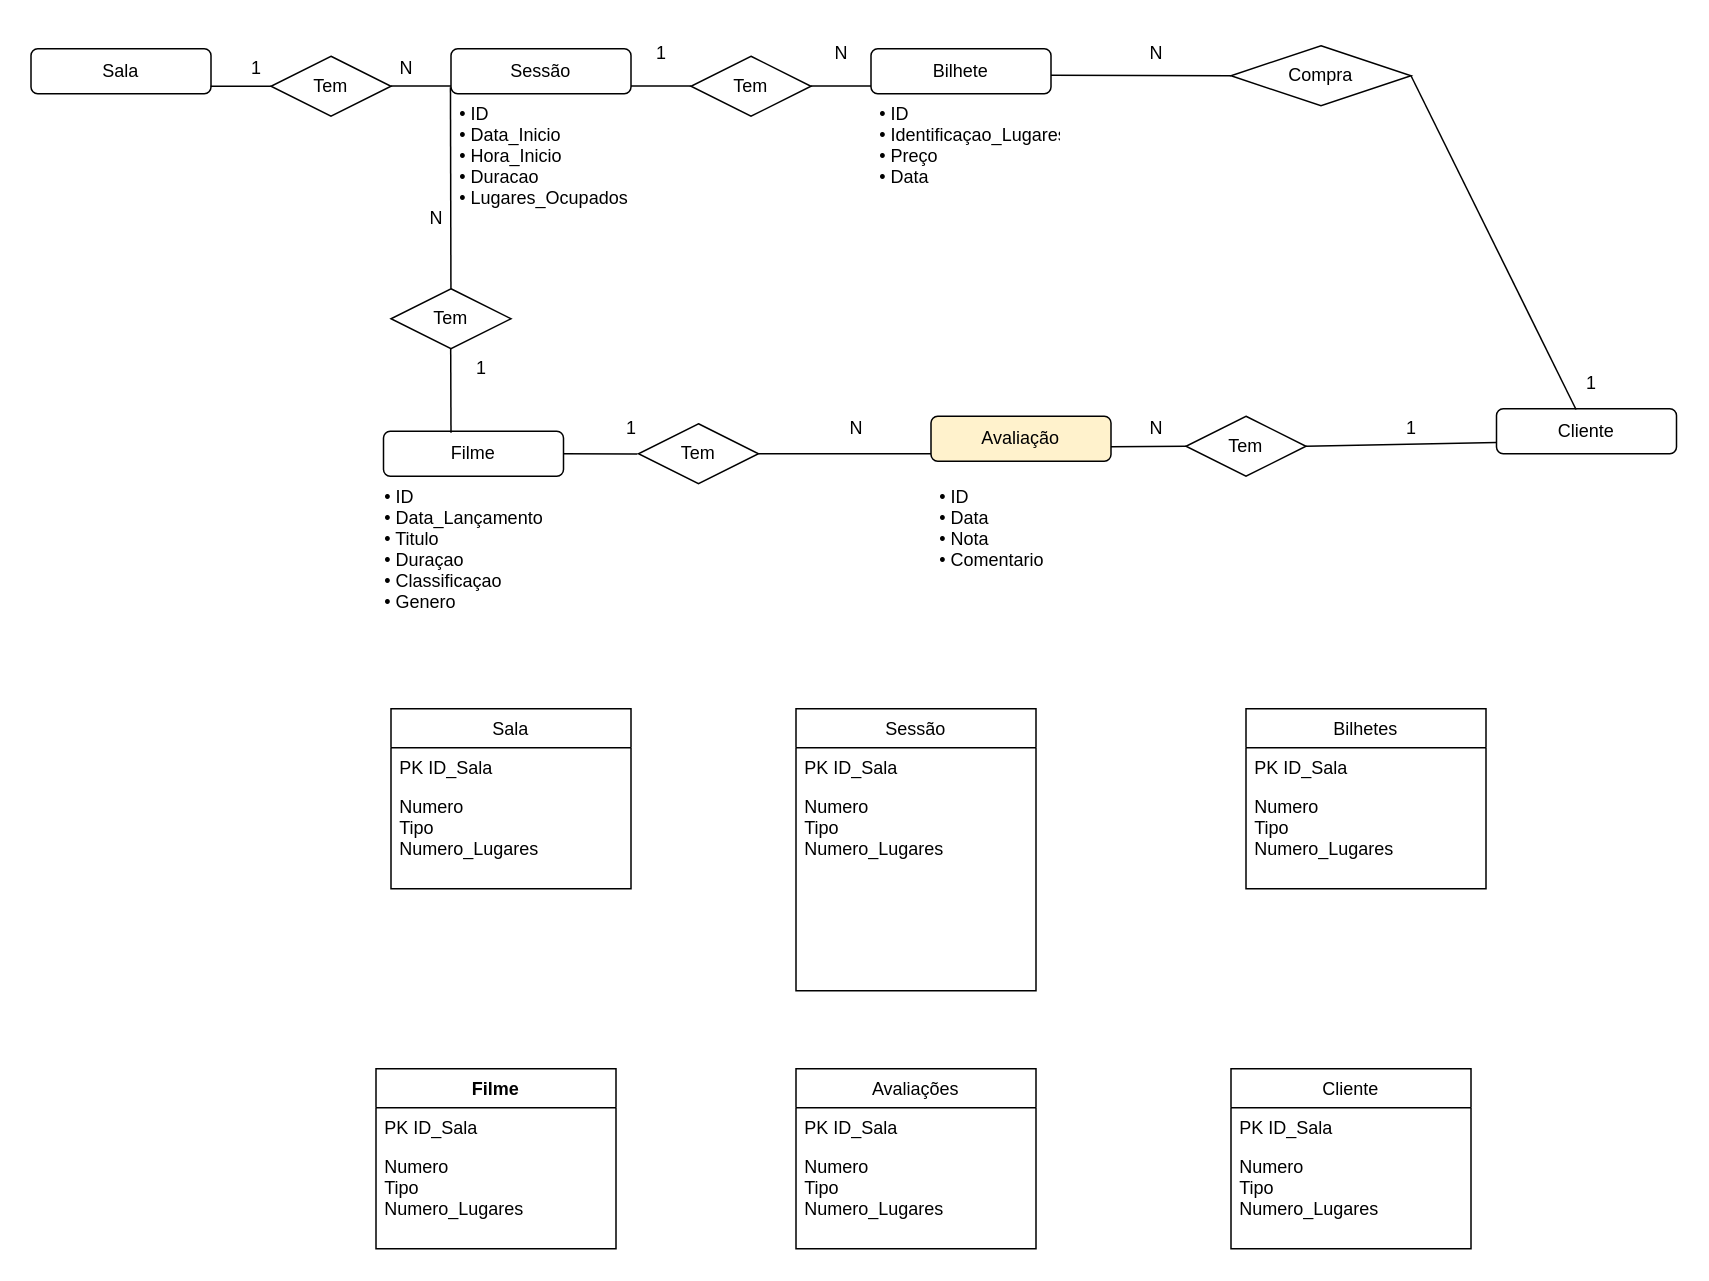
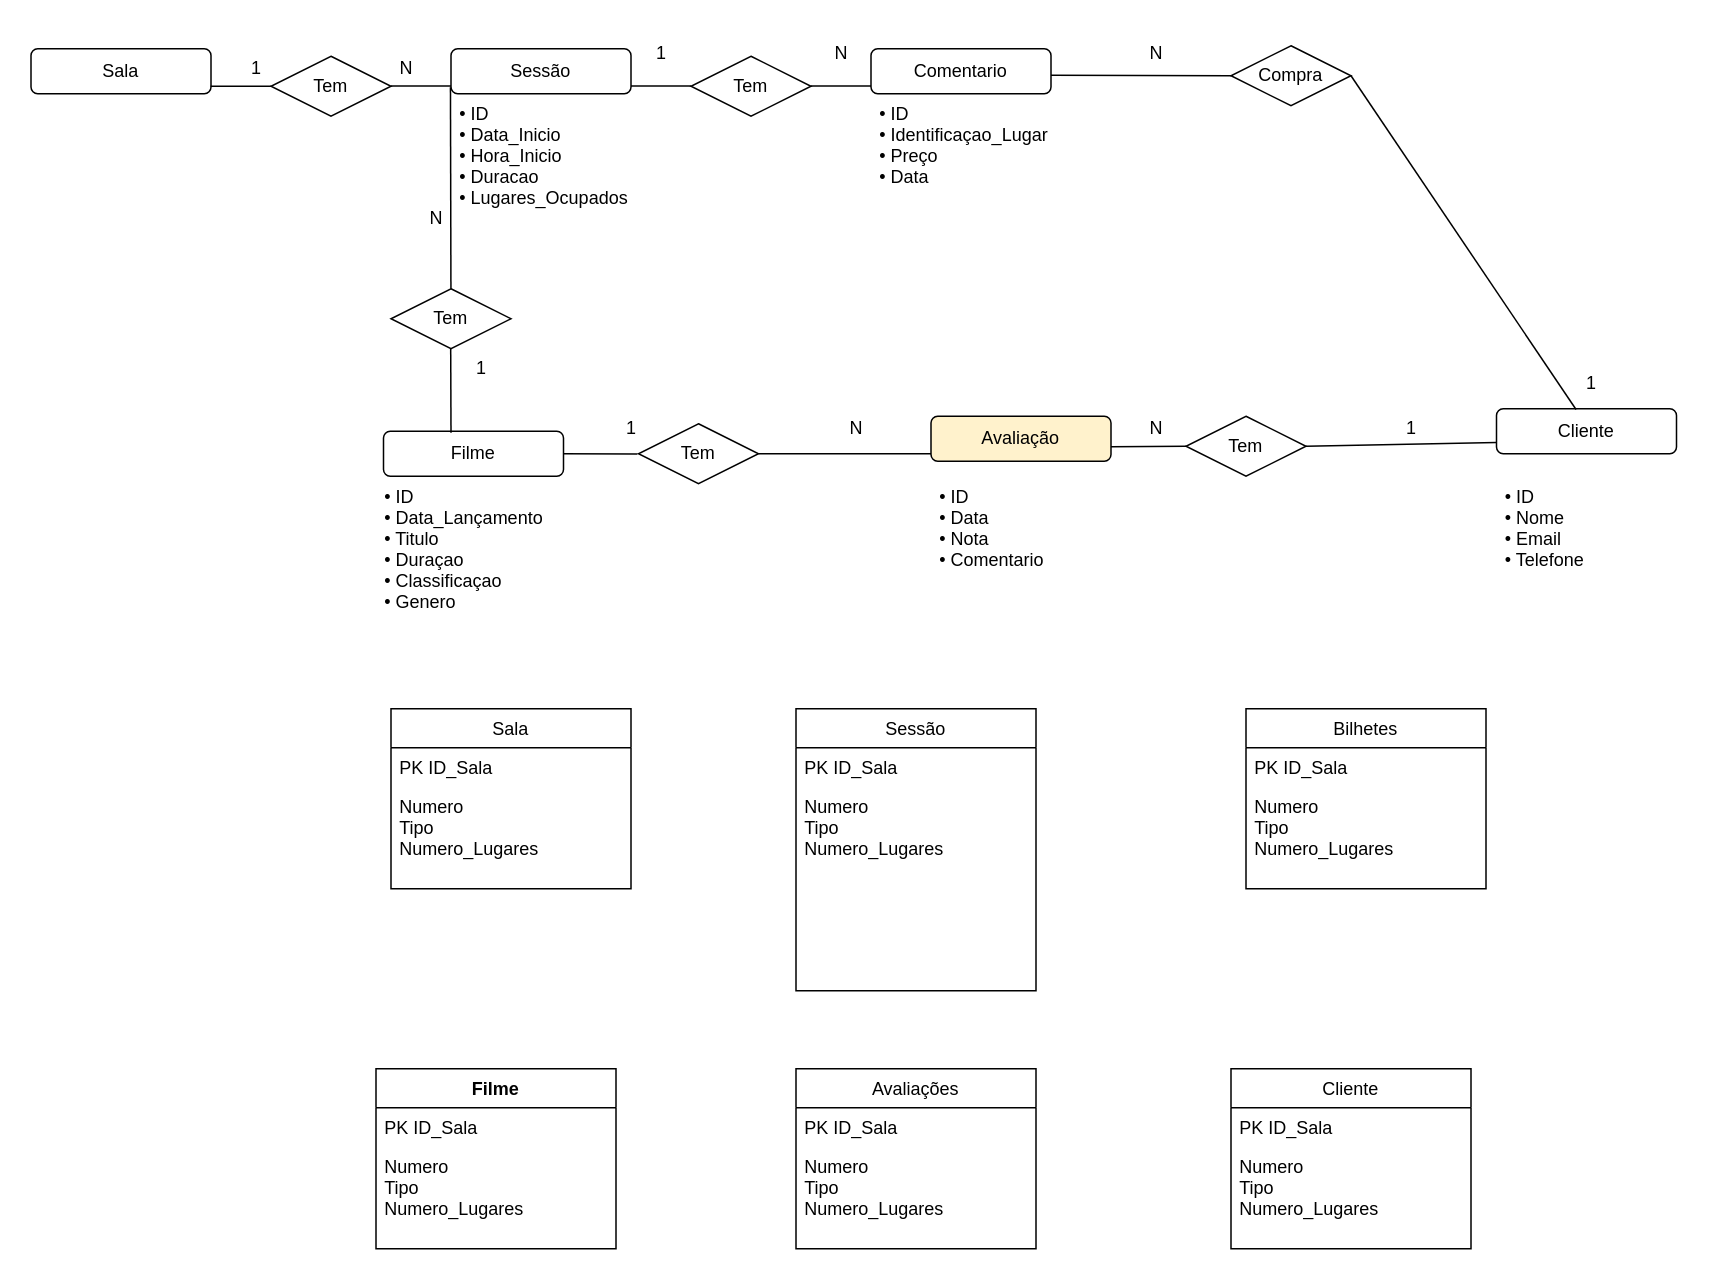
(961, 71) -> (961, 71)
(1321, 76) -> (1291, 76)
(897, 114) -> (897, 114)
none -> (1586, 529)
